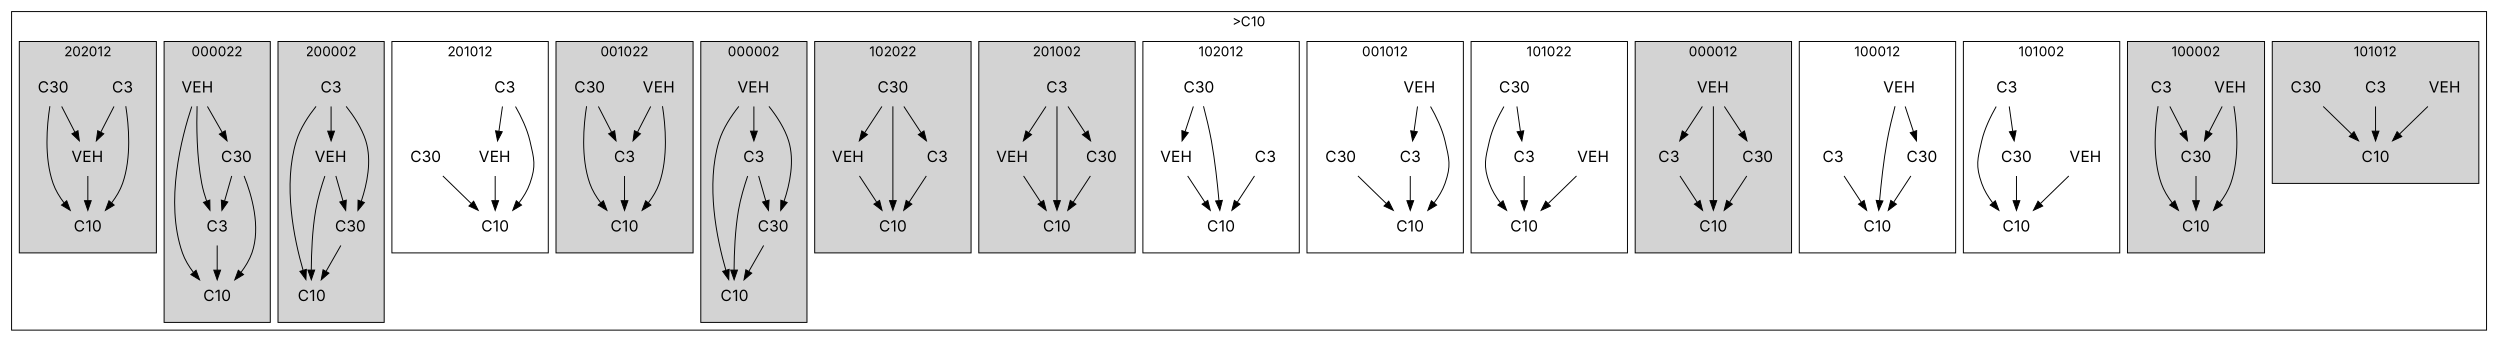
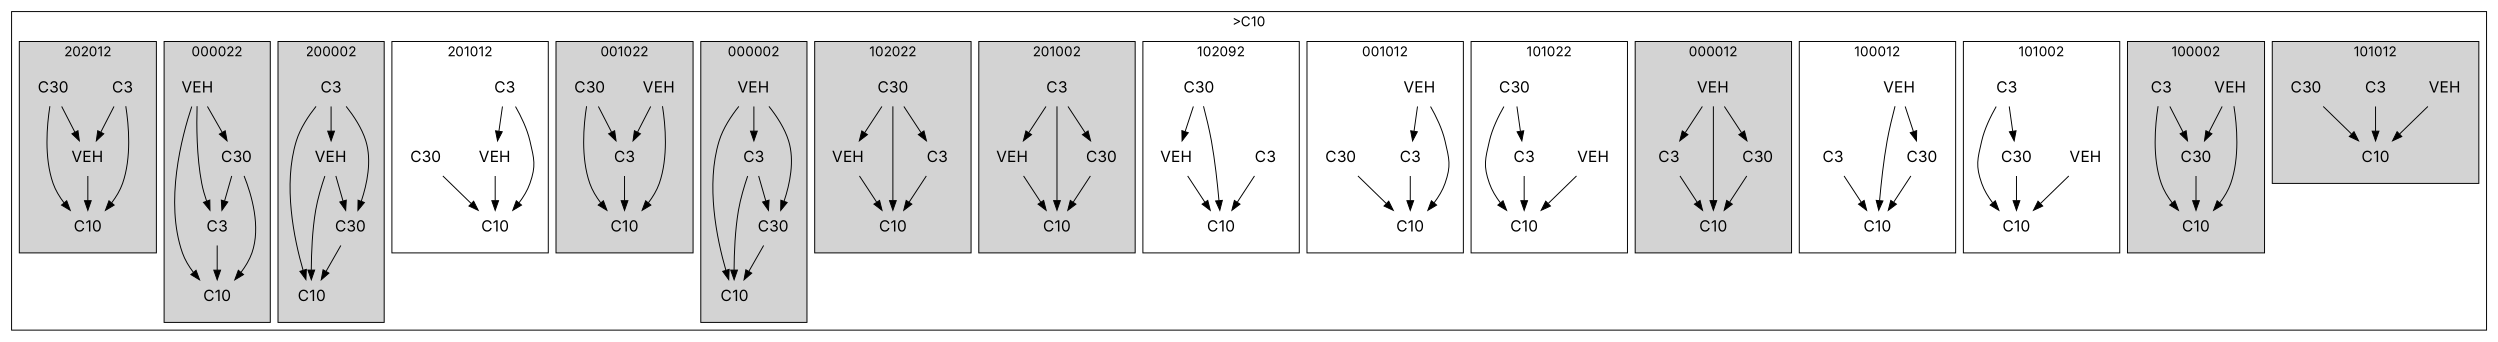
(1221, 53) -> (1221, 53)
